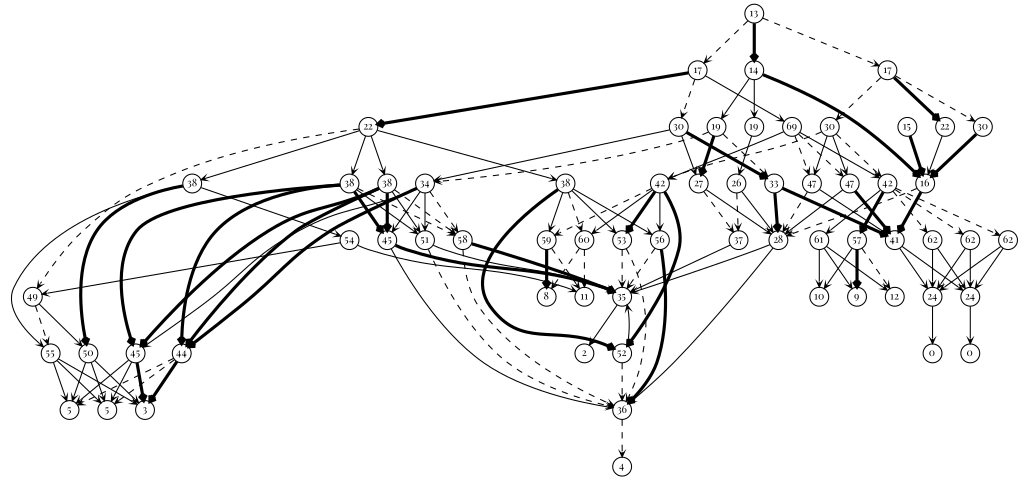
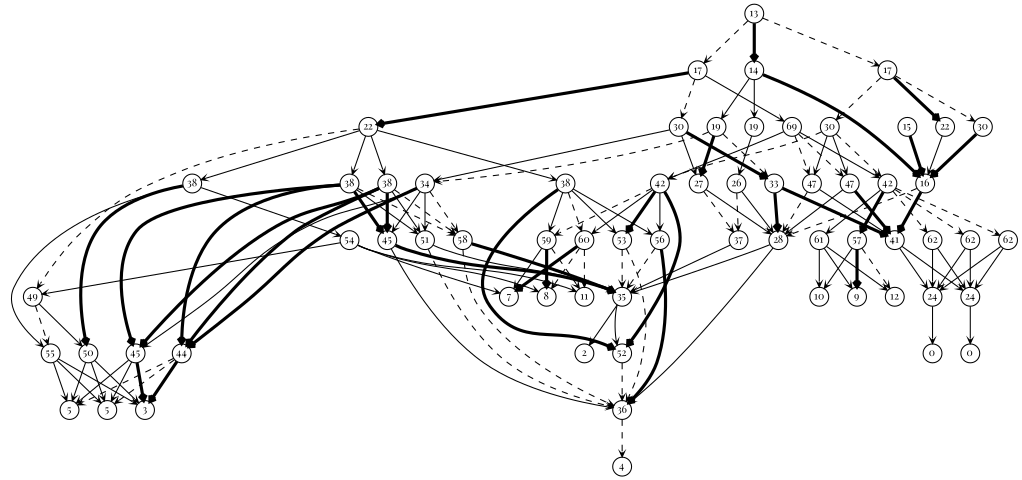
none -> (445, 268)
none -> (509, 297)
(629, 328) -> (615, 322)
